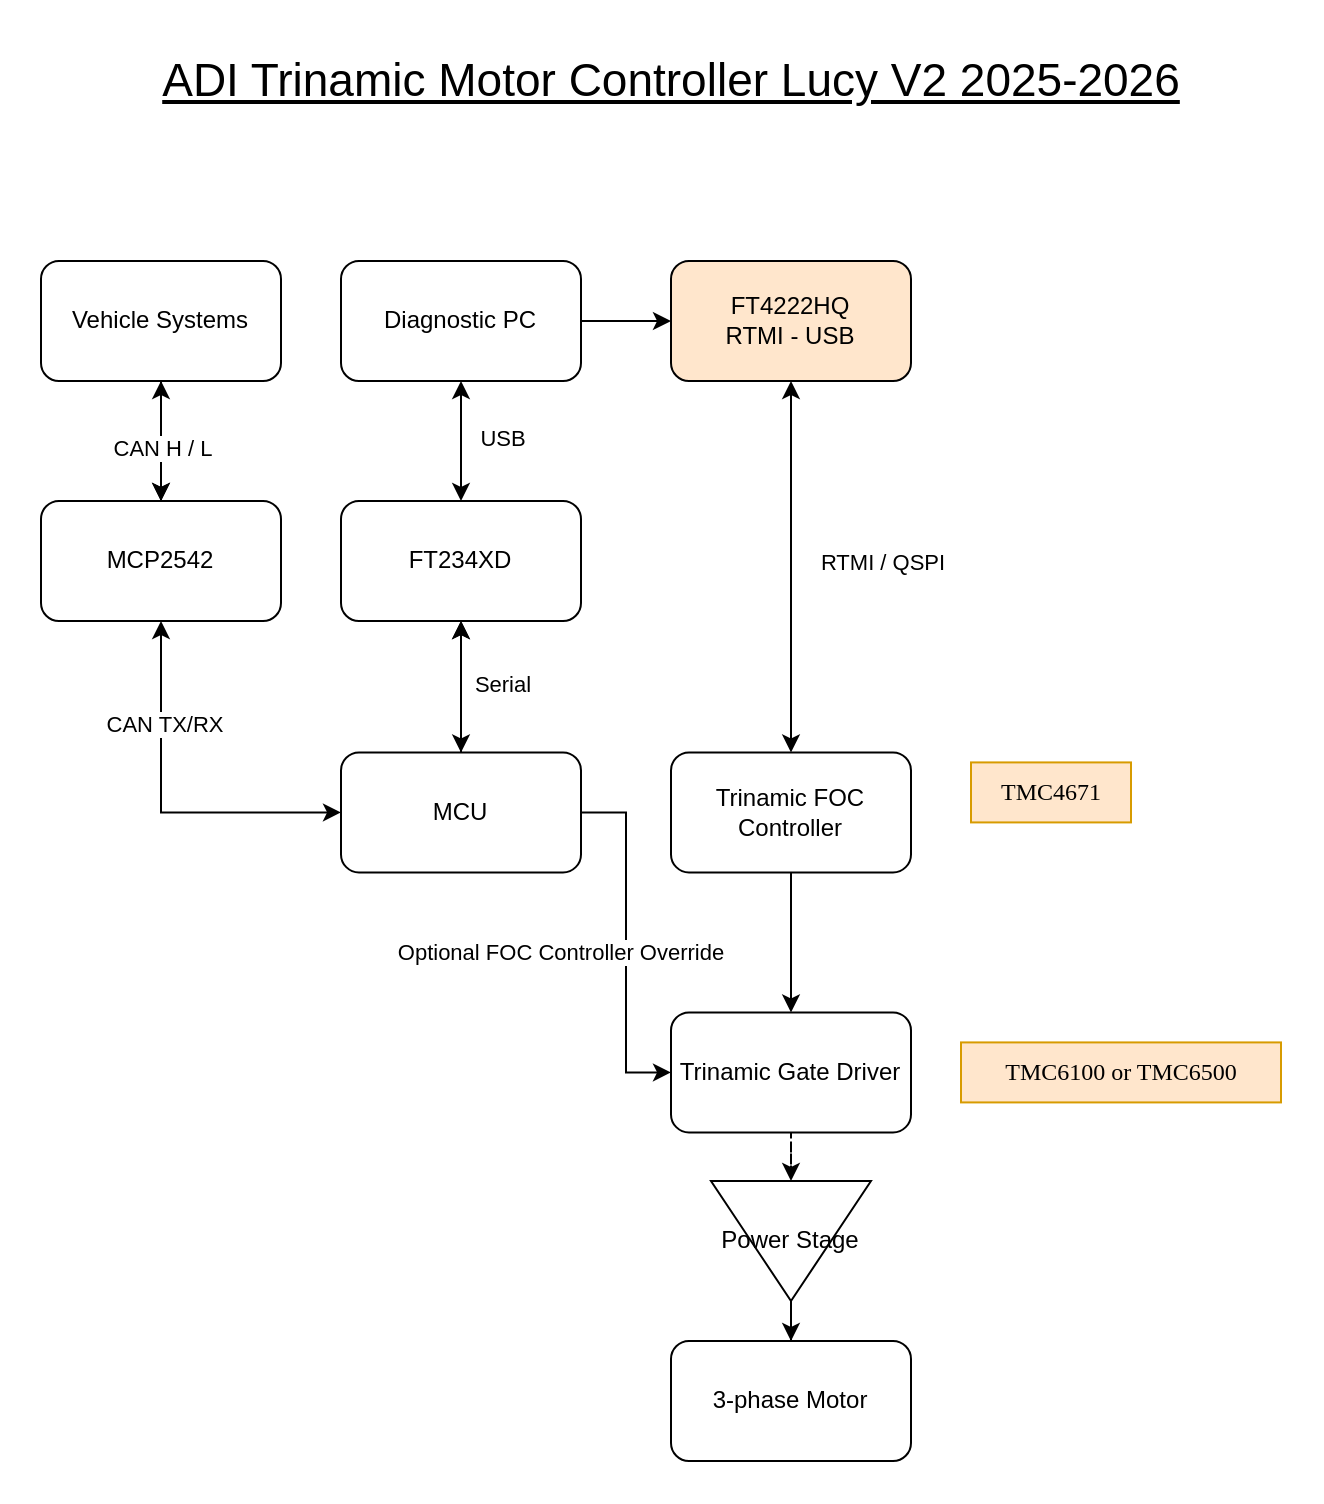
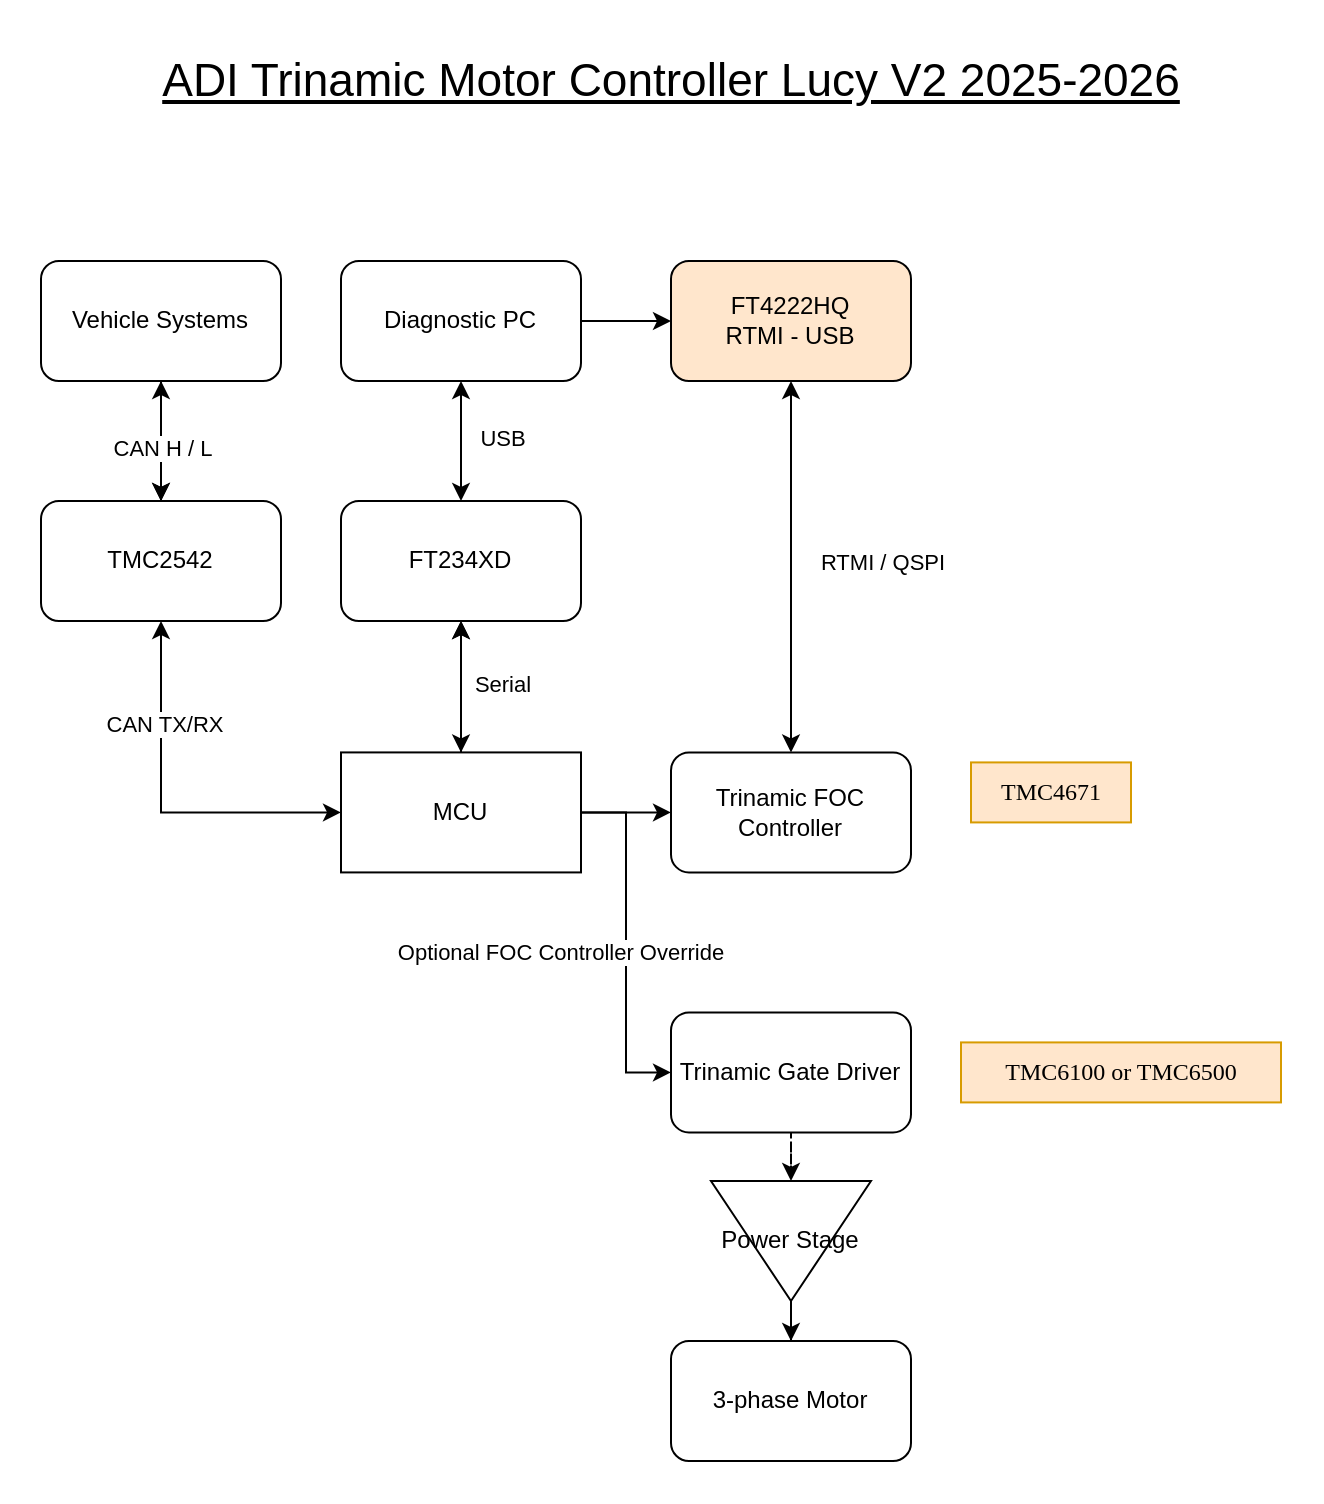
(161, 561) -> (161, 561)
(461, 812) -> (461, 812)
none -> (644, 812)
(791, 936) -> none
